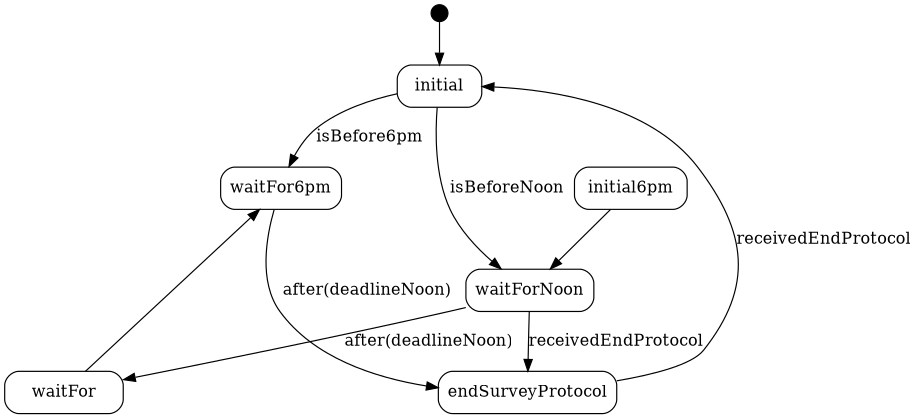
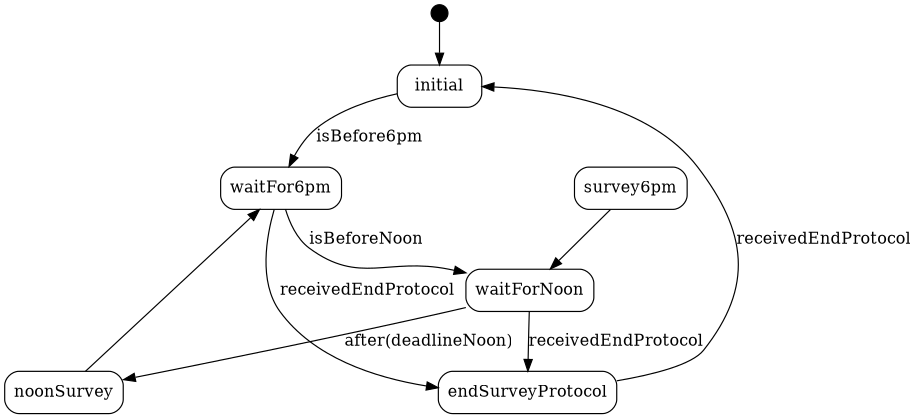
(631, 188) -> (631, 188)
(444, 192) -> (357, 268)
(367, 290) -> (367, 290)
(64, 392) -> (64, 392)
